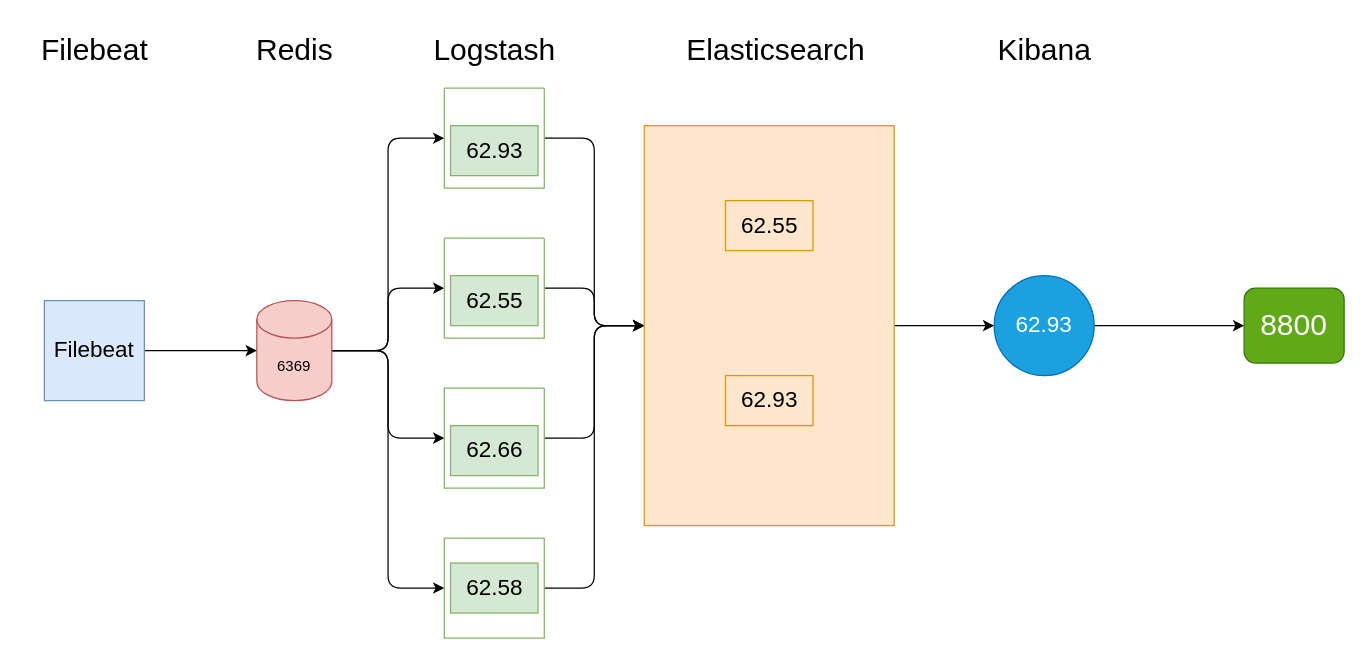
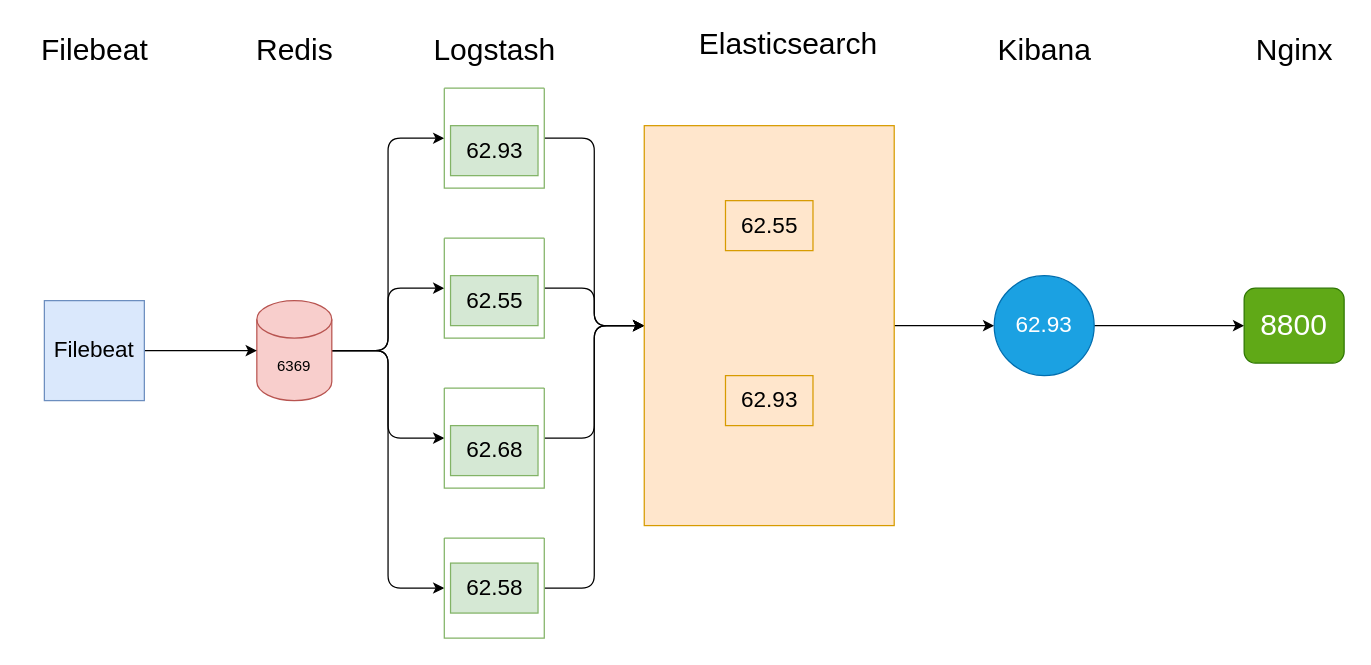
(776, 51) -> (788, 44)
none -> (1294, 51)
(495, 451) -> (495, 451)
